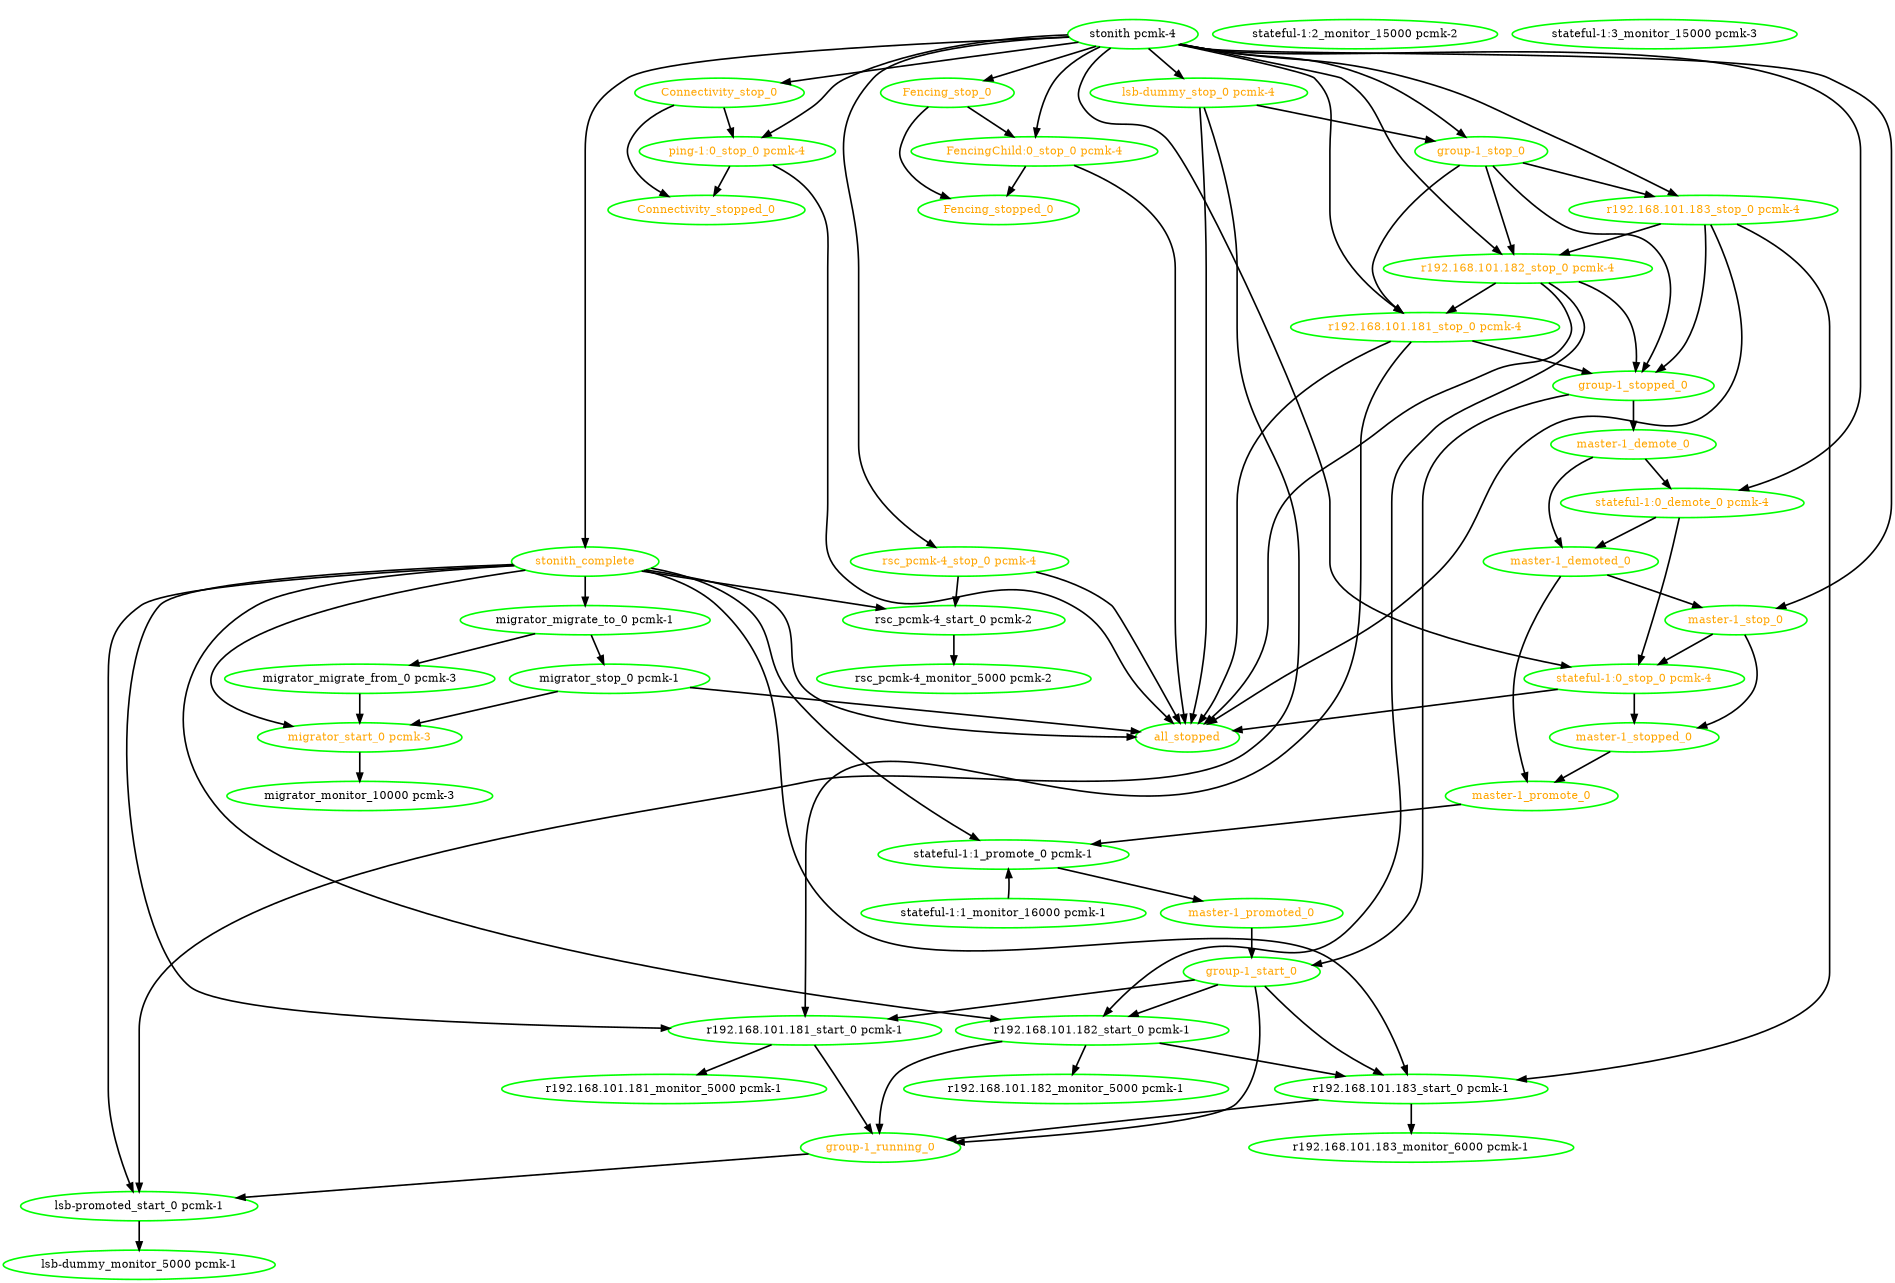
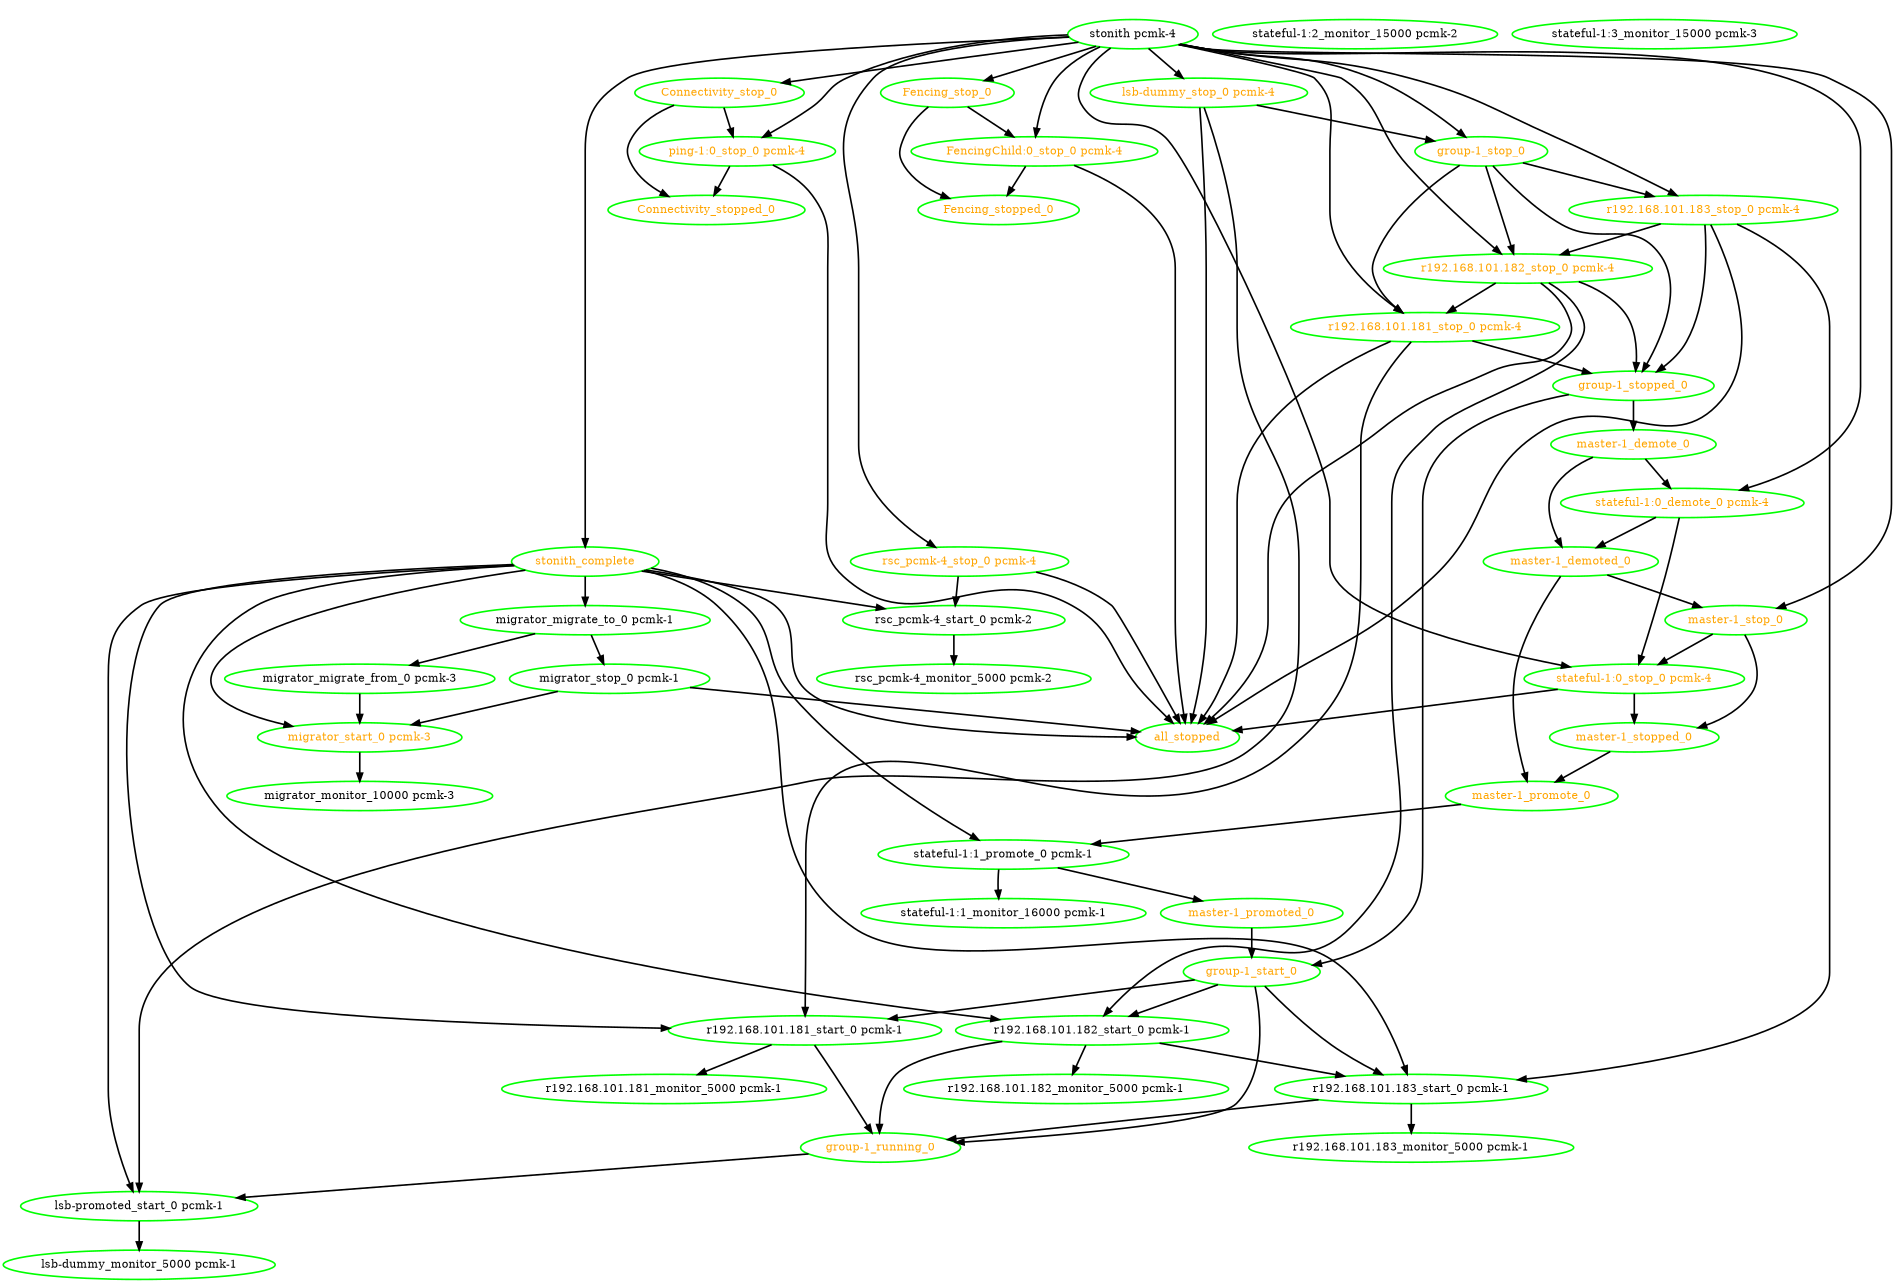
(1009, 888) -> (998, 880)
(1411, 1148) -> (1411, 1148)
